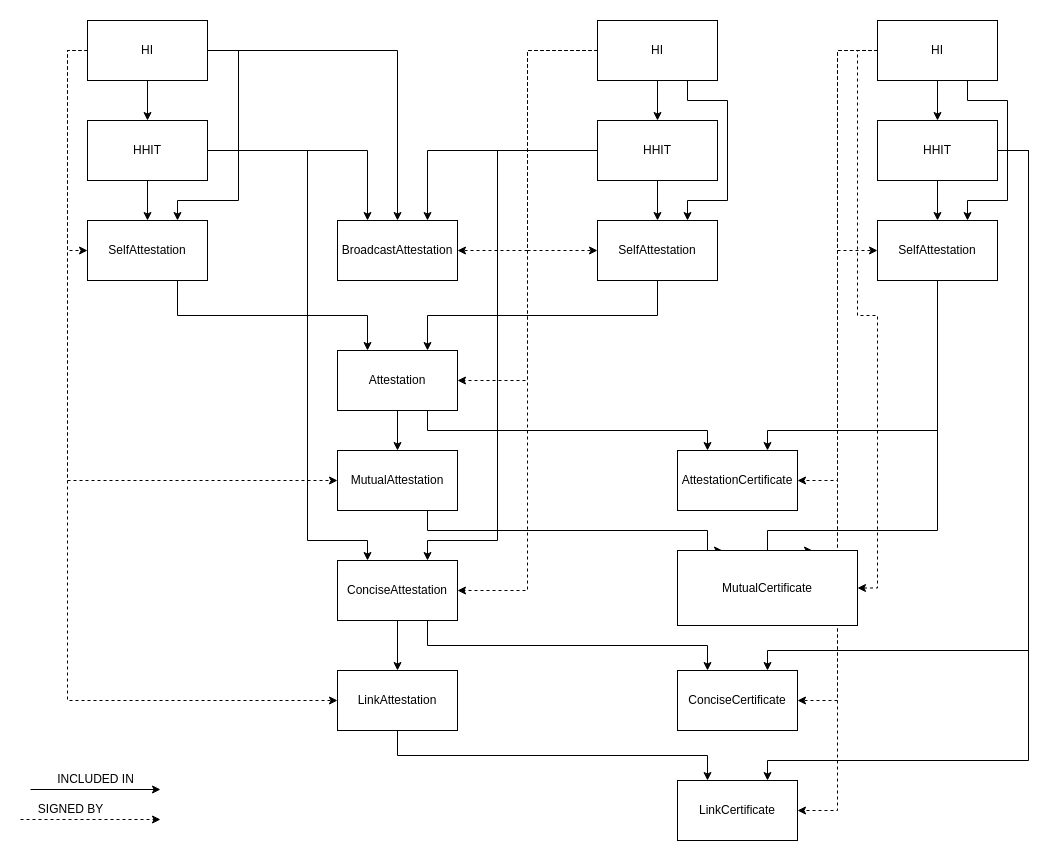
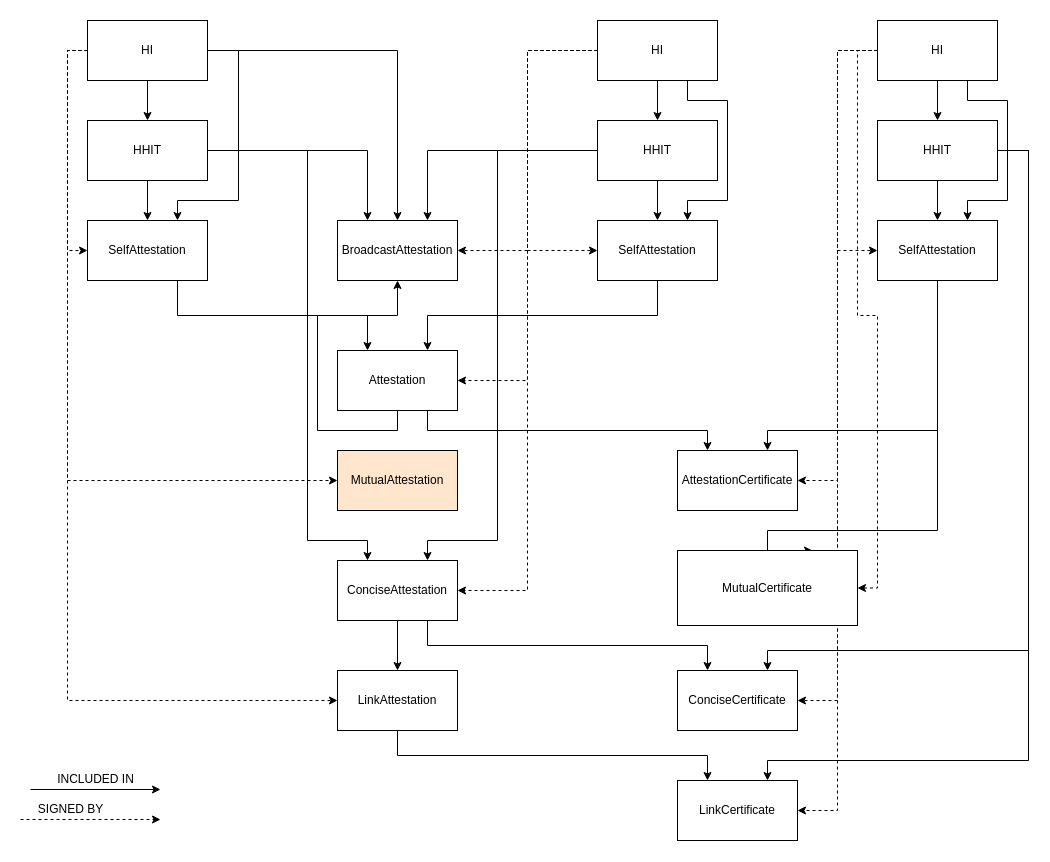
(398, 436) -> (318, 416)
(398, 481) -> (398, 481)
(572, 531) -> none
